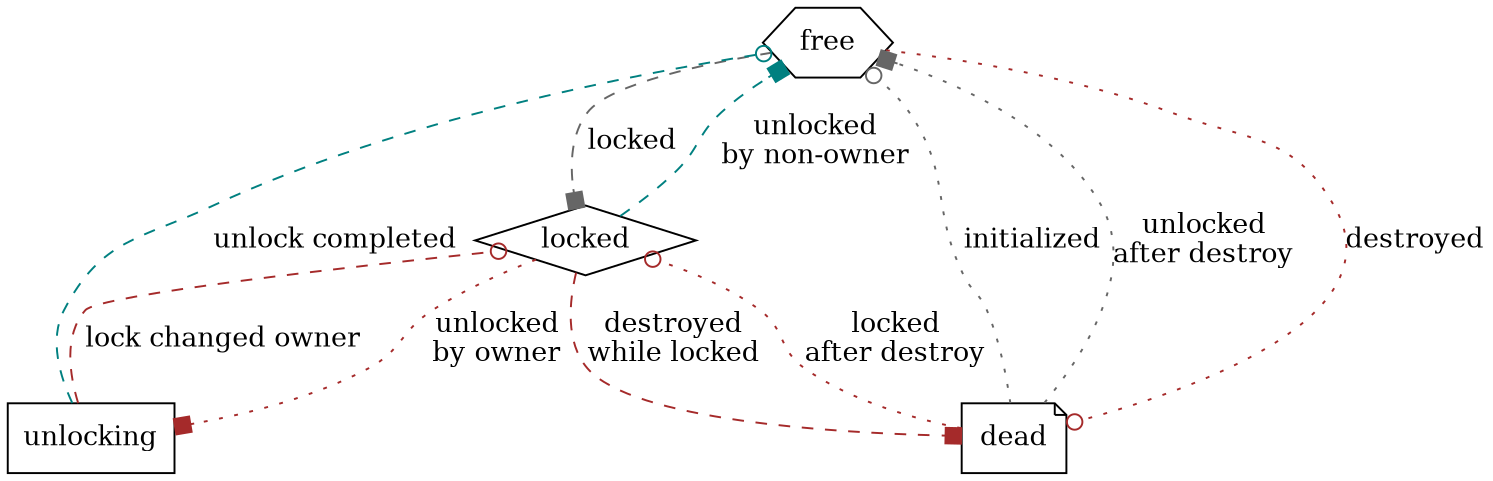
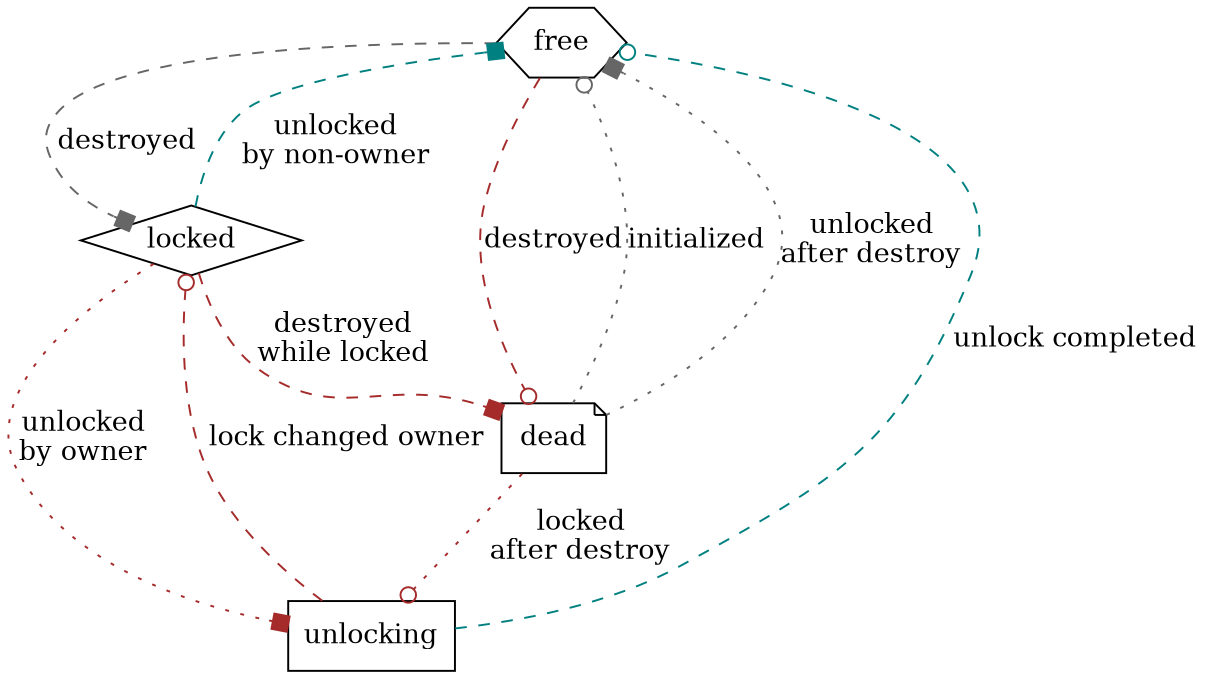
(632, 142) -> (127, 142)
(1299, 163) -> (481, 231)
(798, 363) -> (468, 532)
